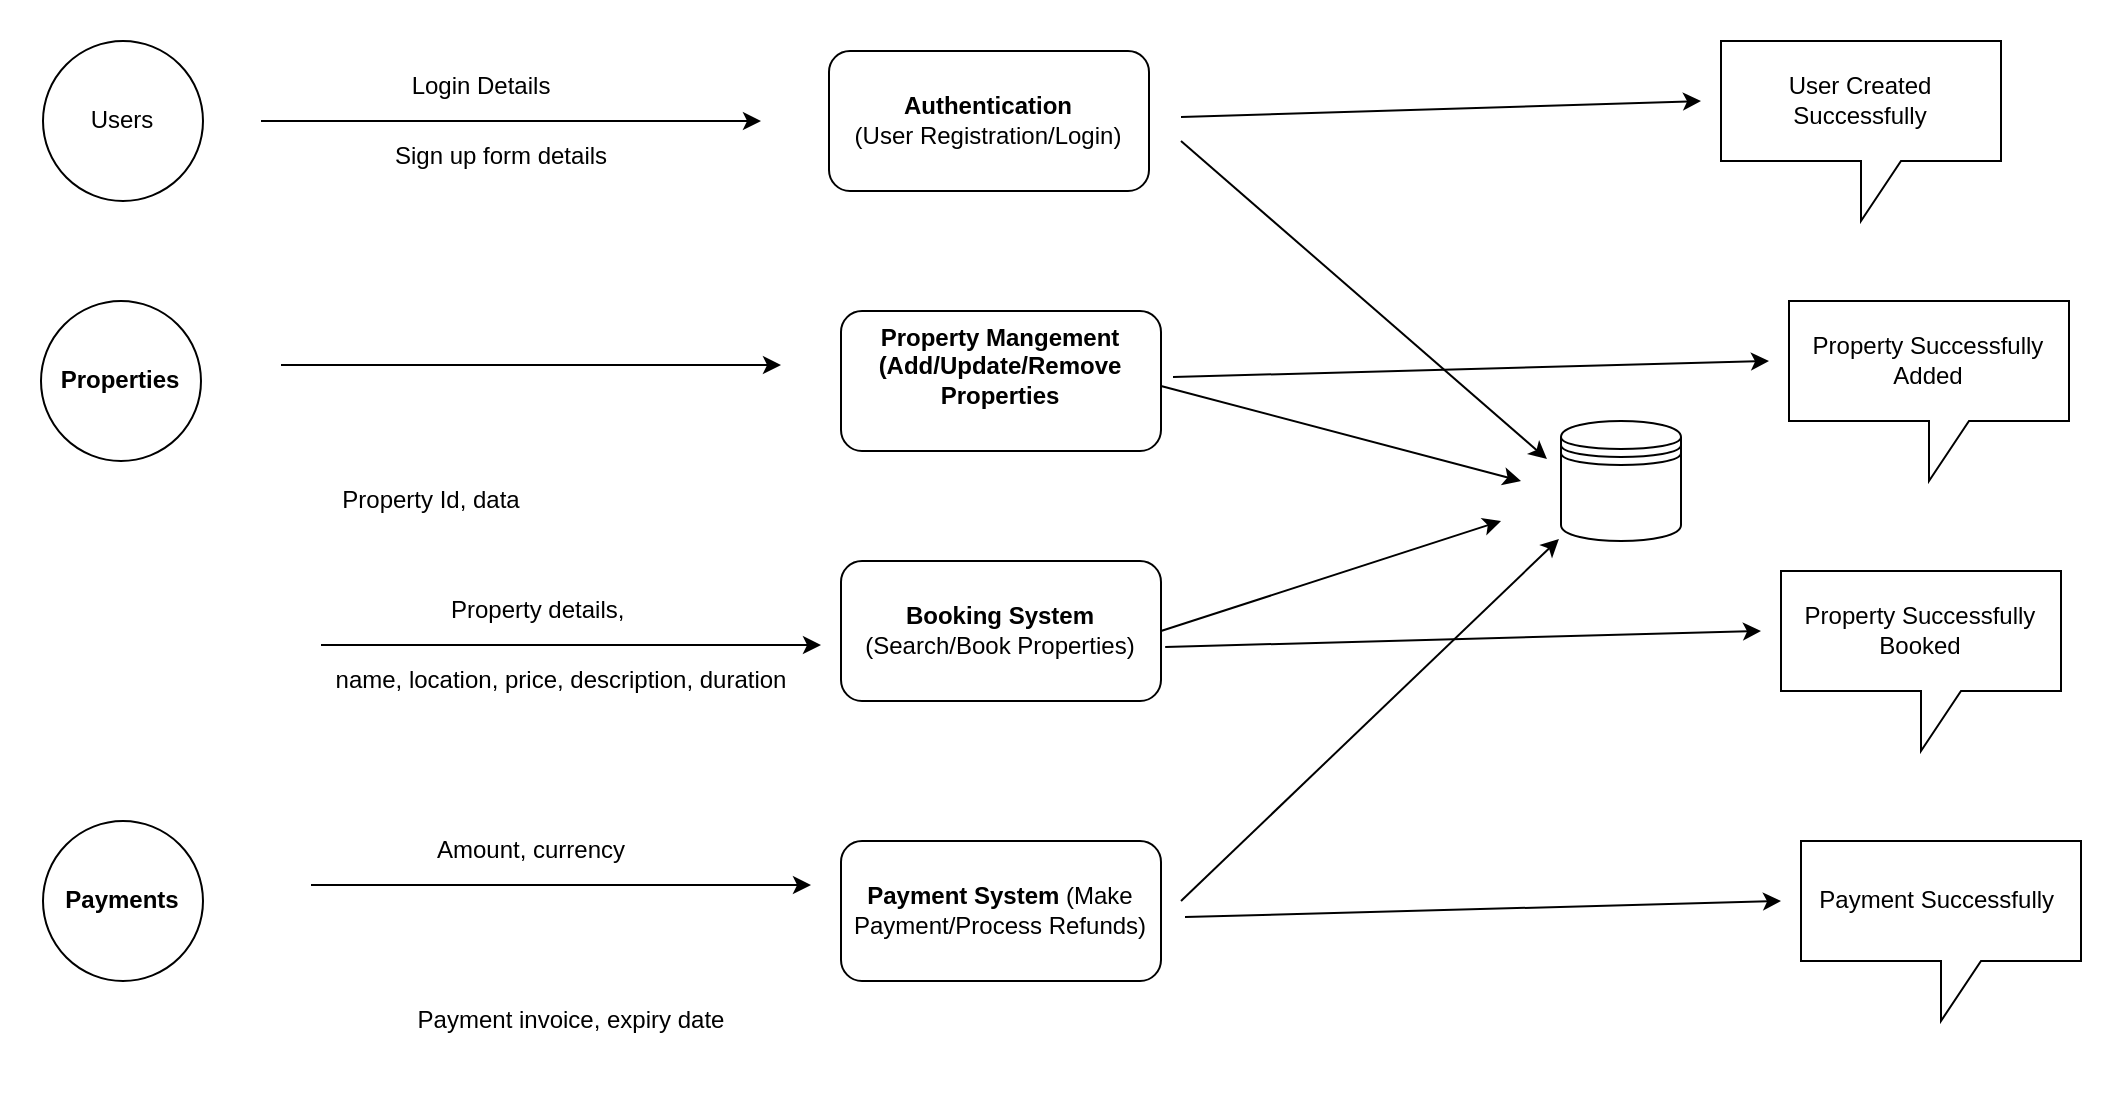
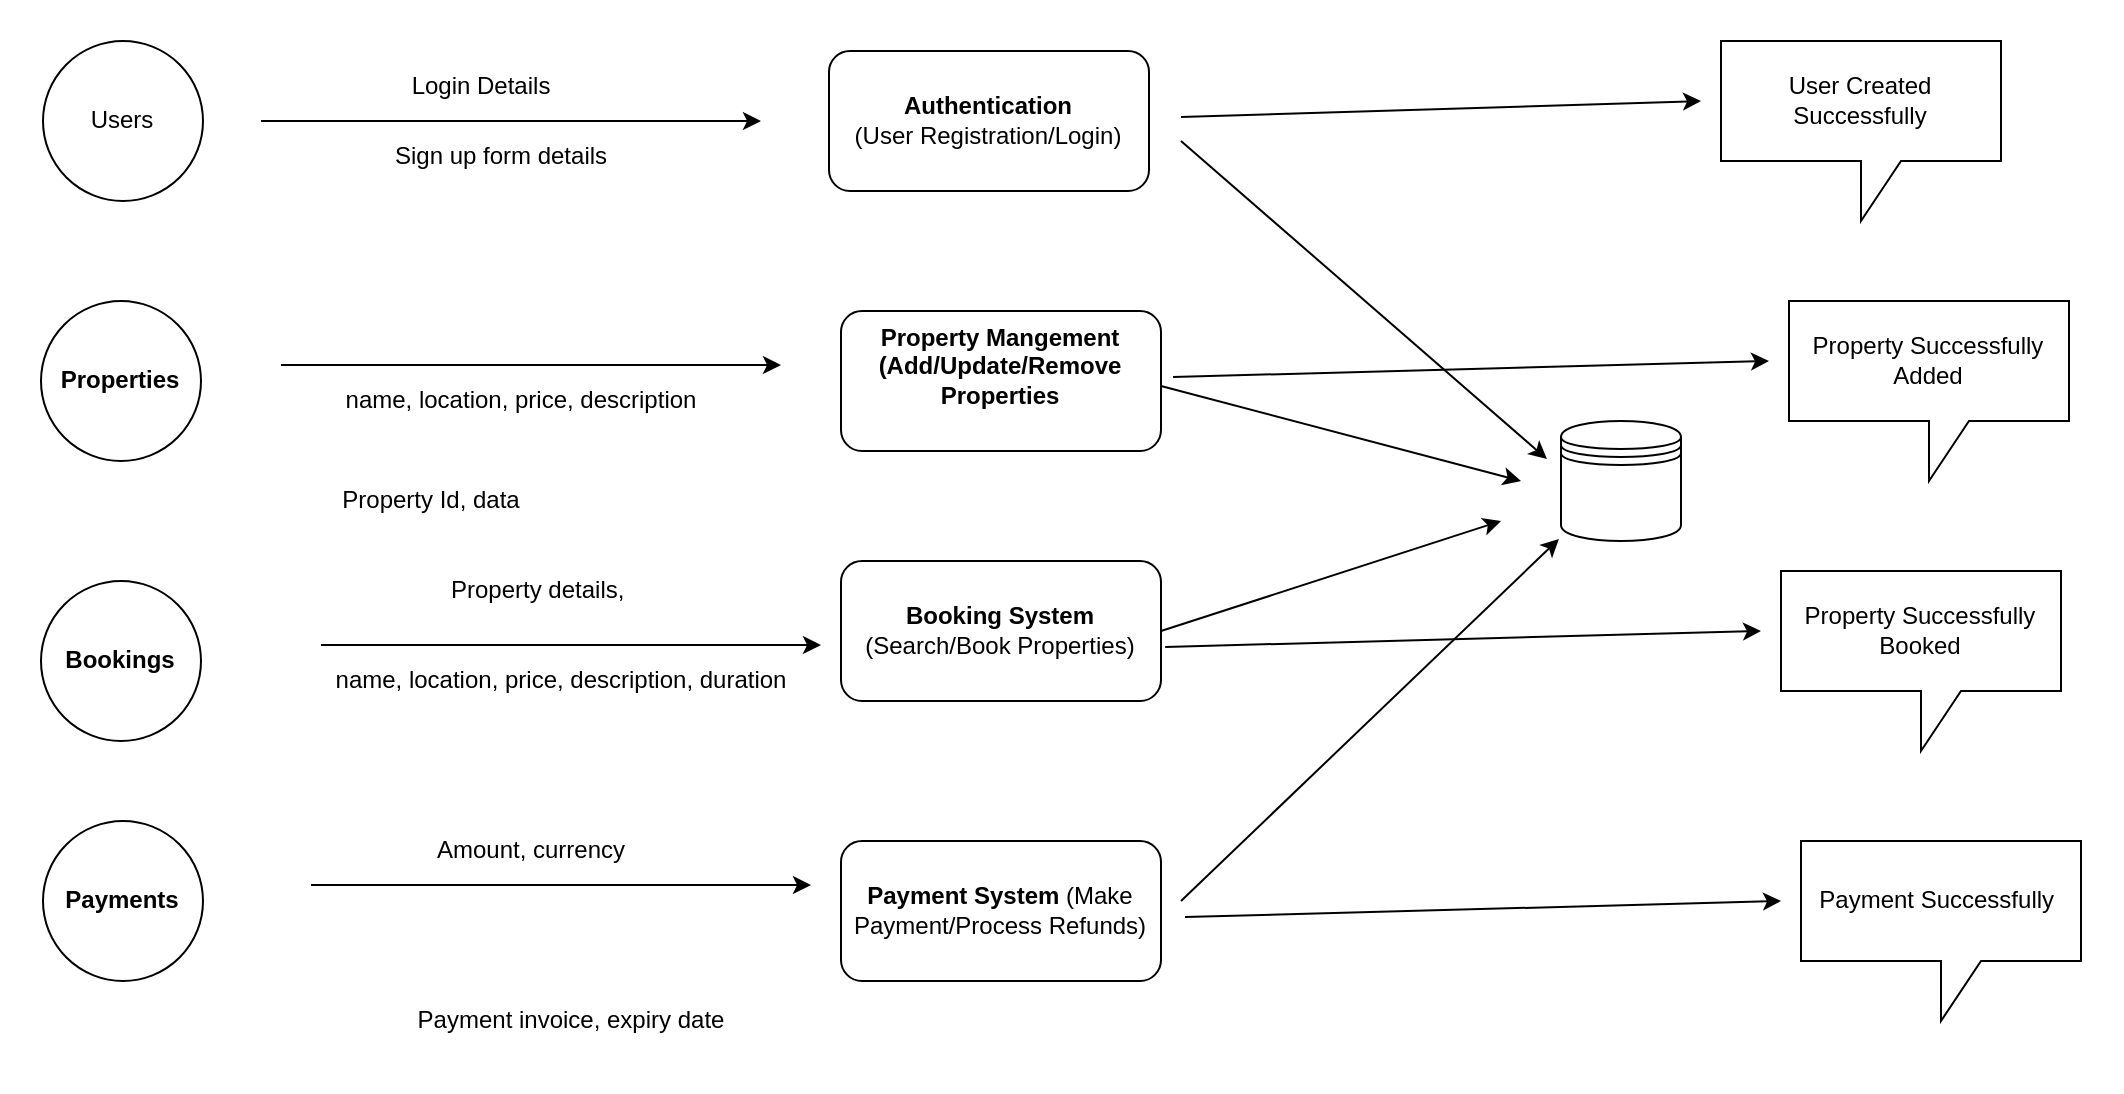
none -> (521, 401)
(541, 611) -> (541, 591)
none -> (121, 661)
